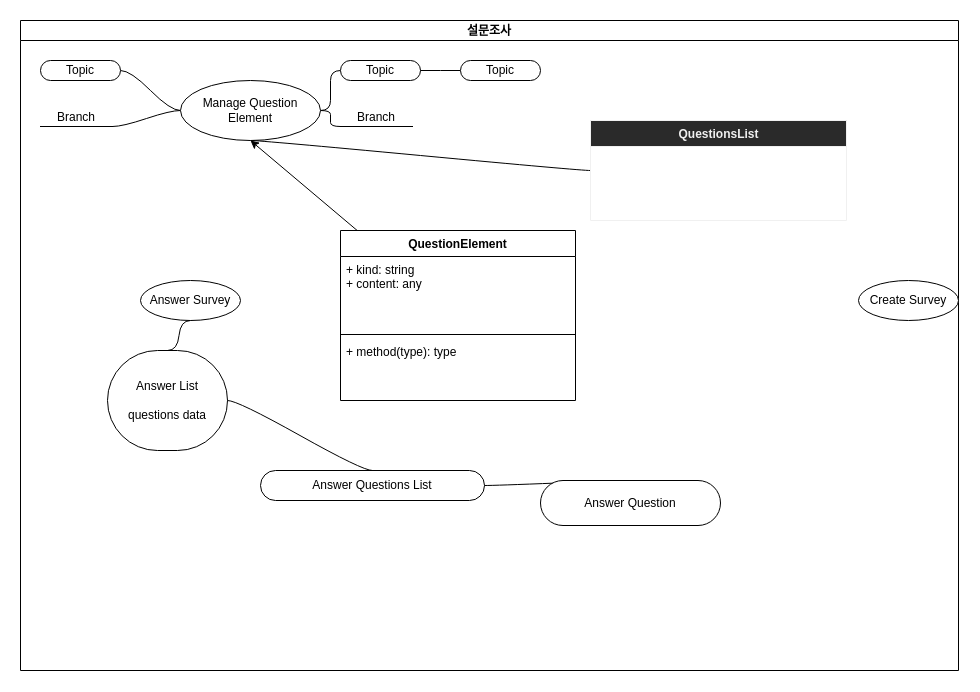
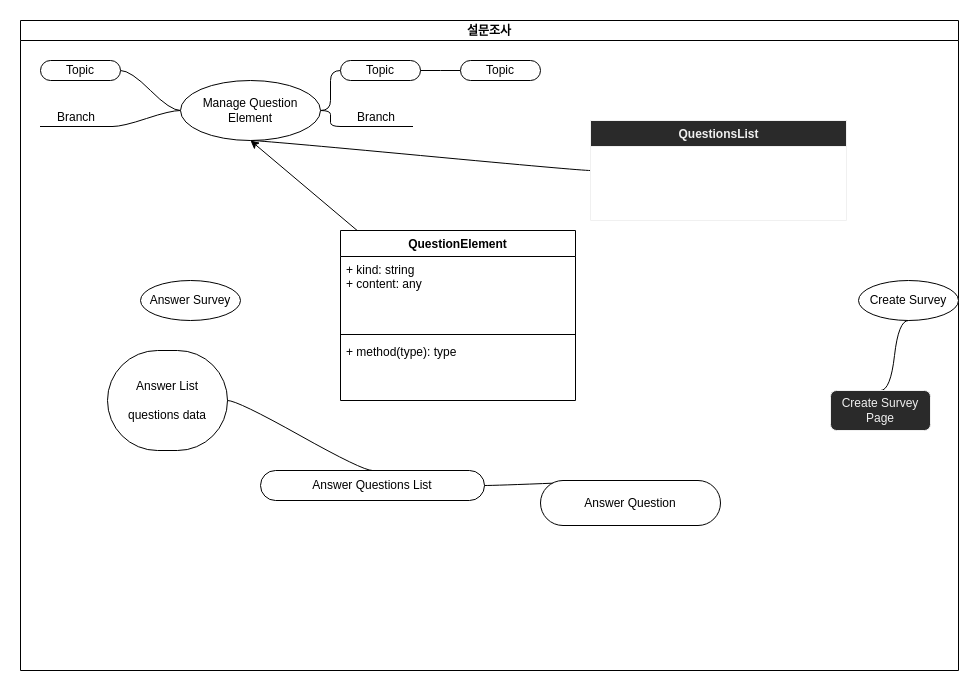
(179, 336) -> none
none -> (895, 356)
none -> (881, 411)
